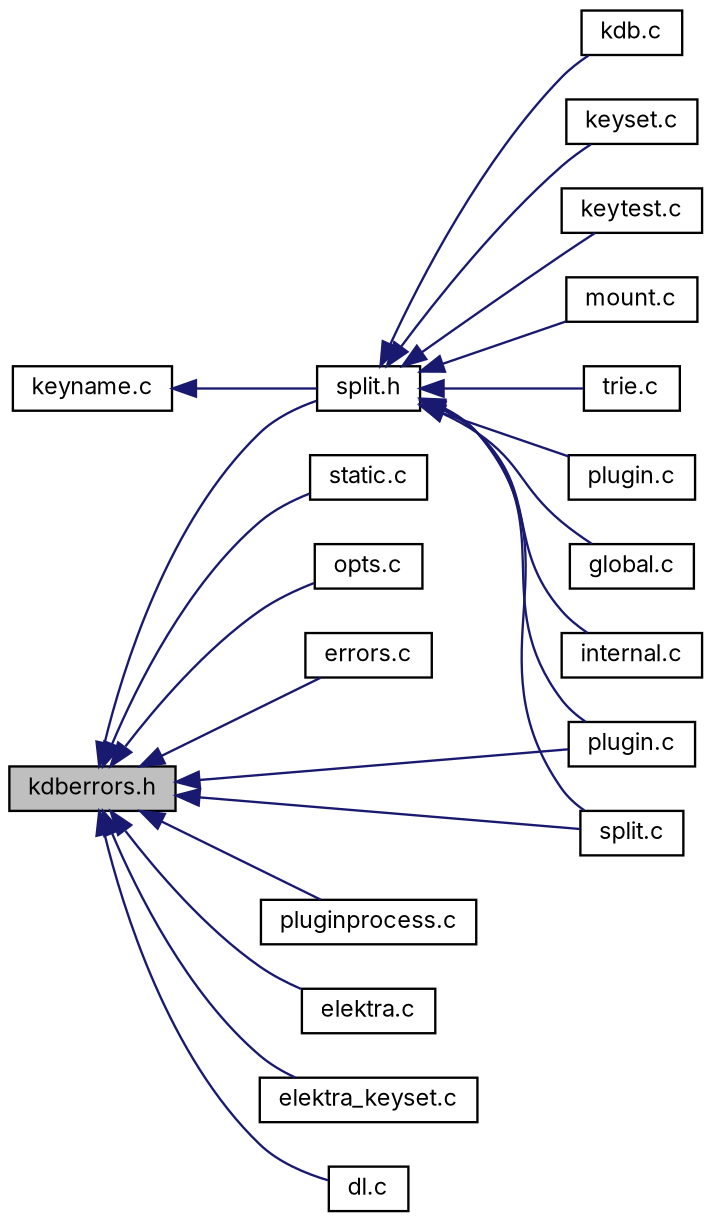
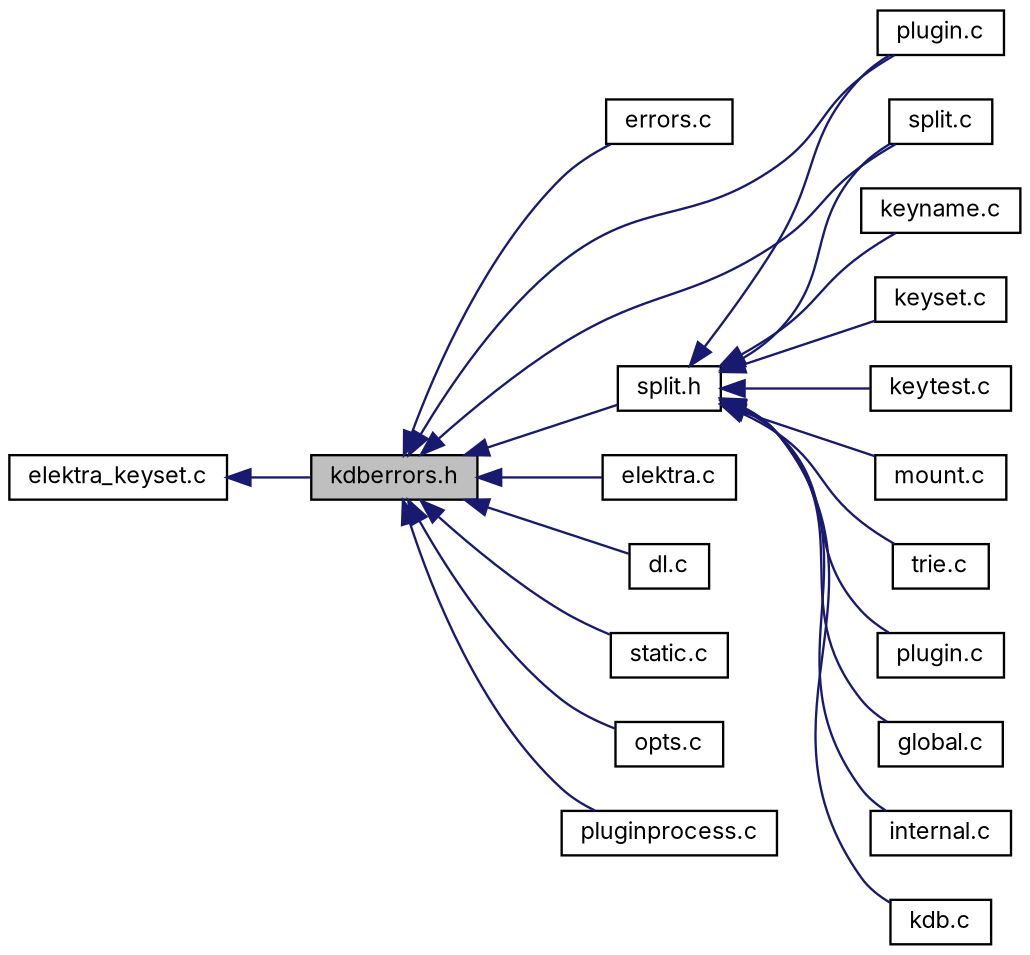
(256, 388) -> (822, 291)
(185, 970) -> (281, 477)
